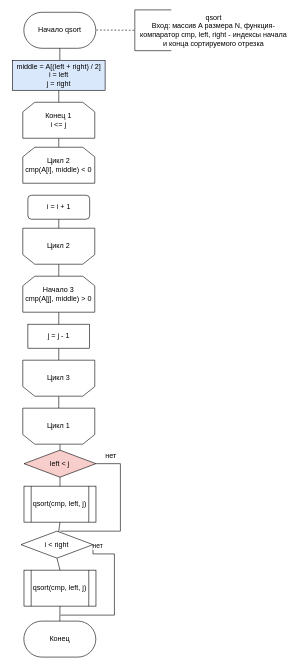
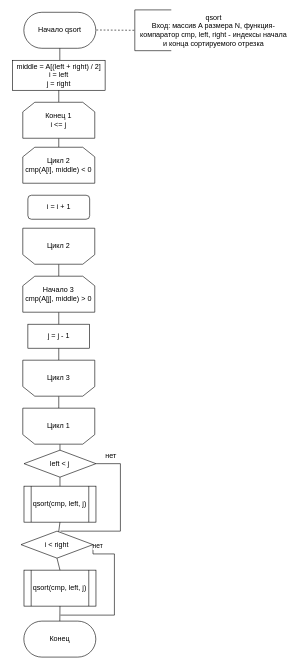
(59, 75) -> (59, 75)
(59, 224) -> none
(60, 464) -> (60, 464)
